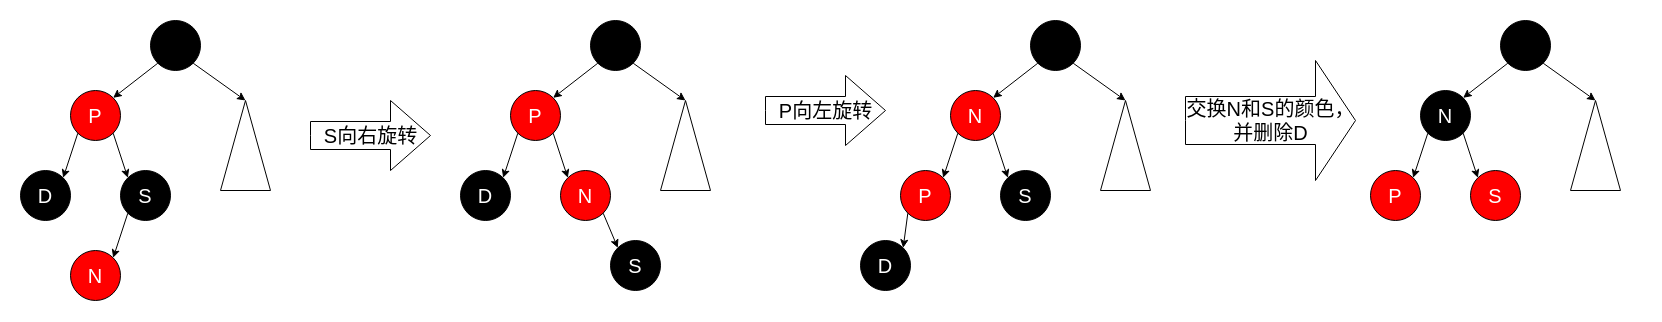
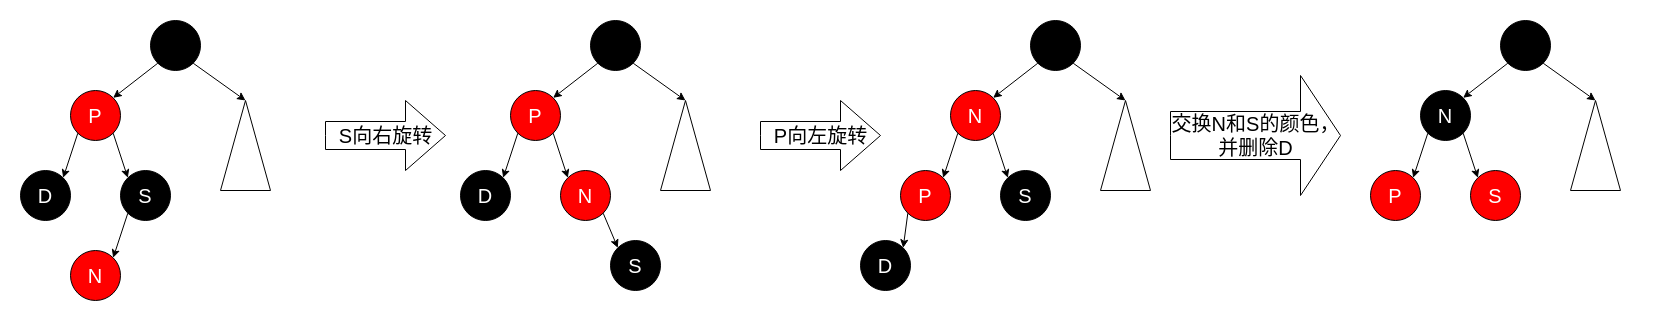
(826, 111) -> (821, 136)
(1271, 121) -> (1256, 136)
(371, 136) -> (386, 136)
